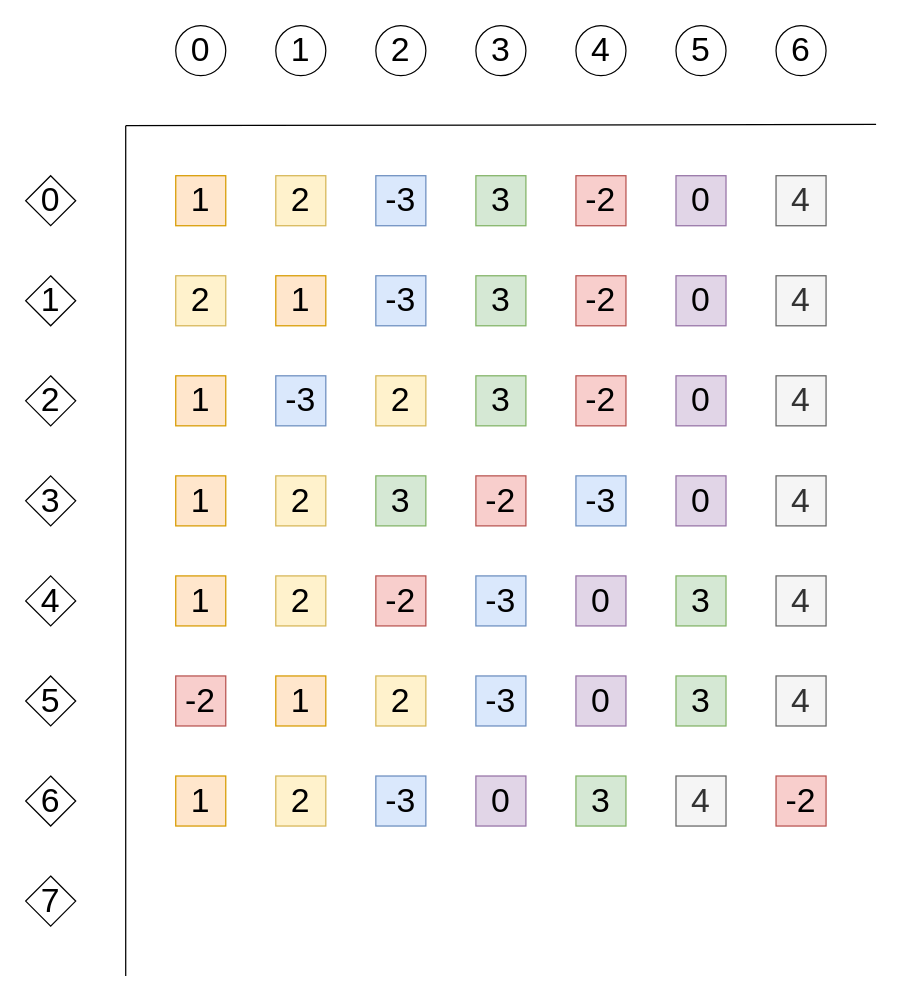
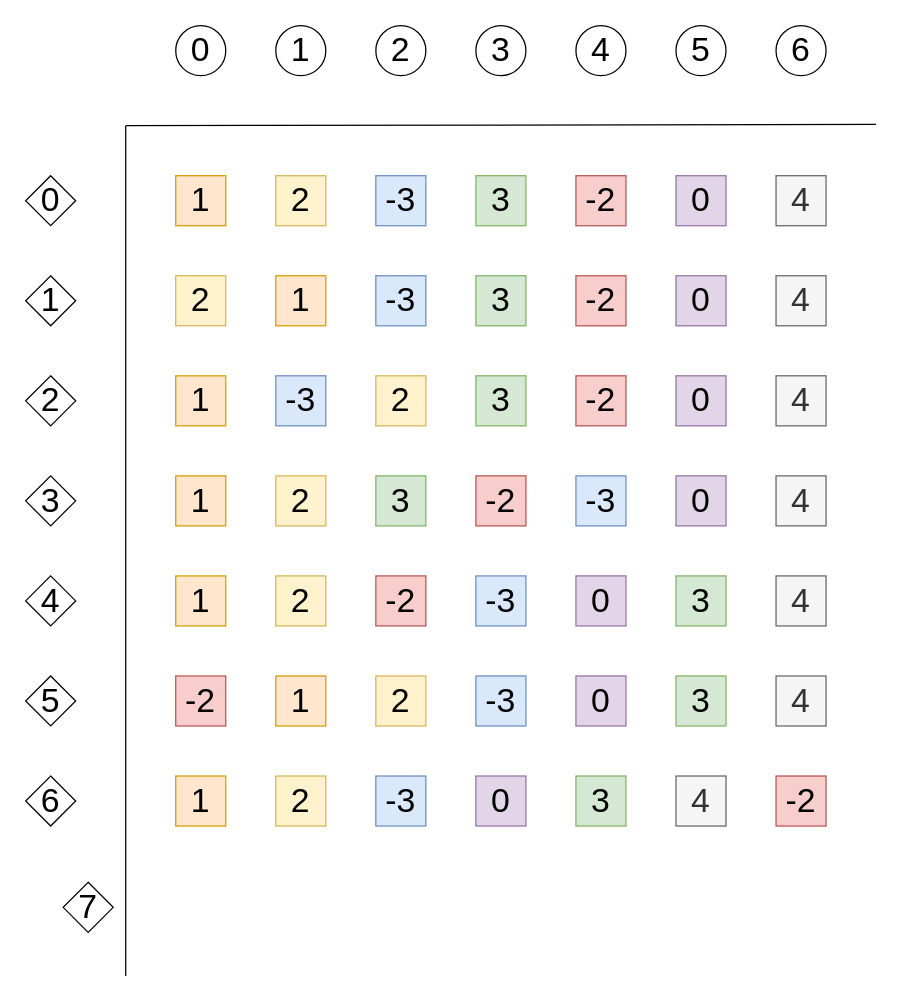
(51, 901) -> (88, 907)
